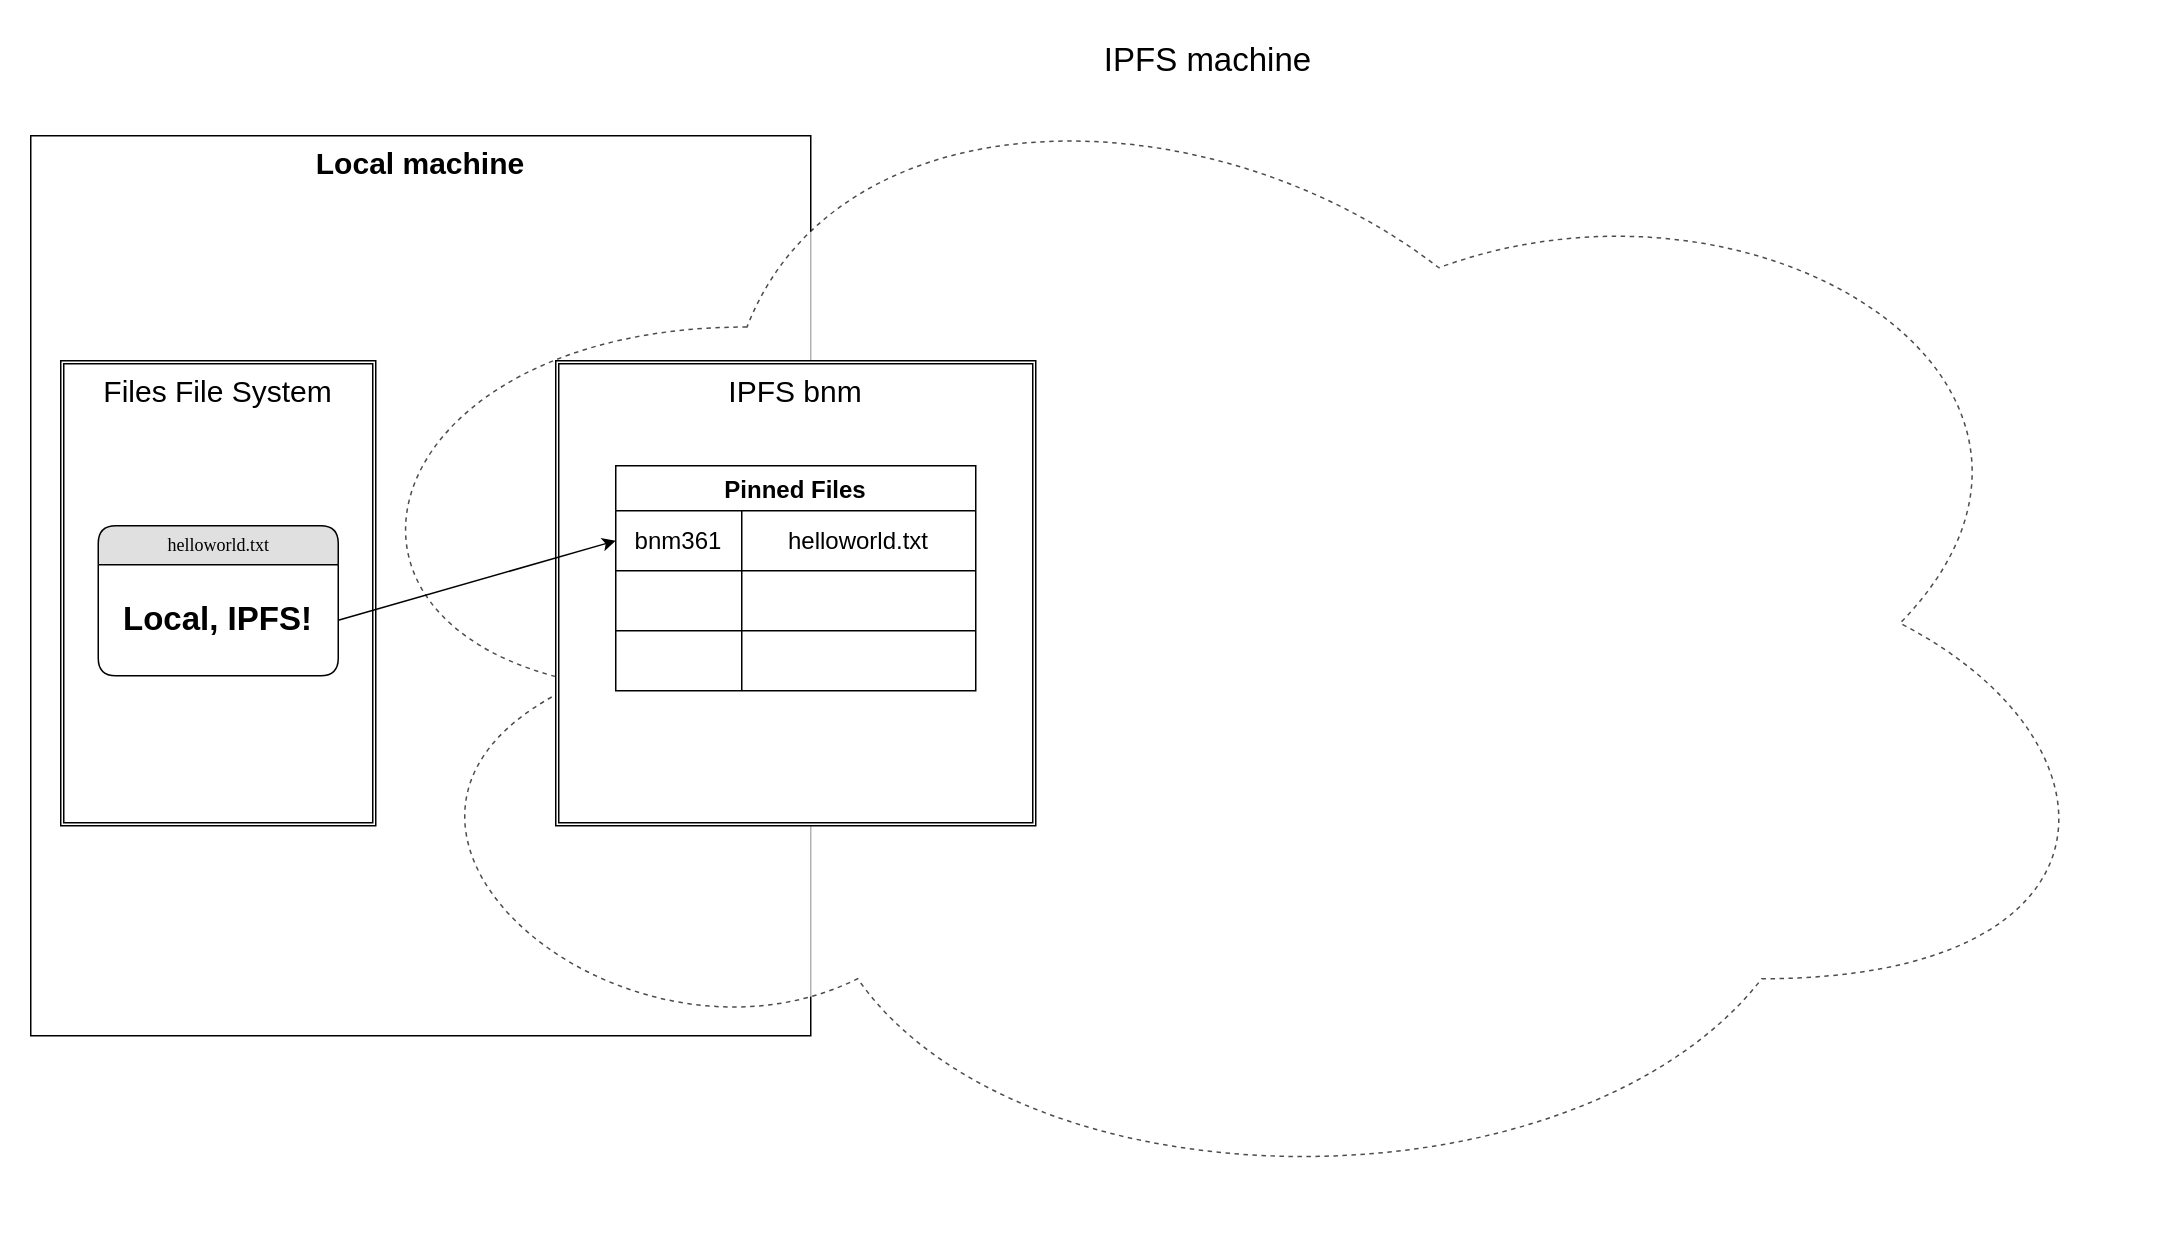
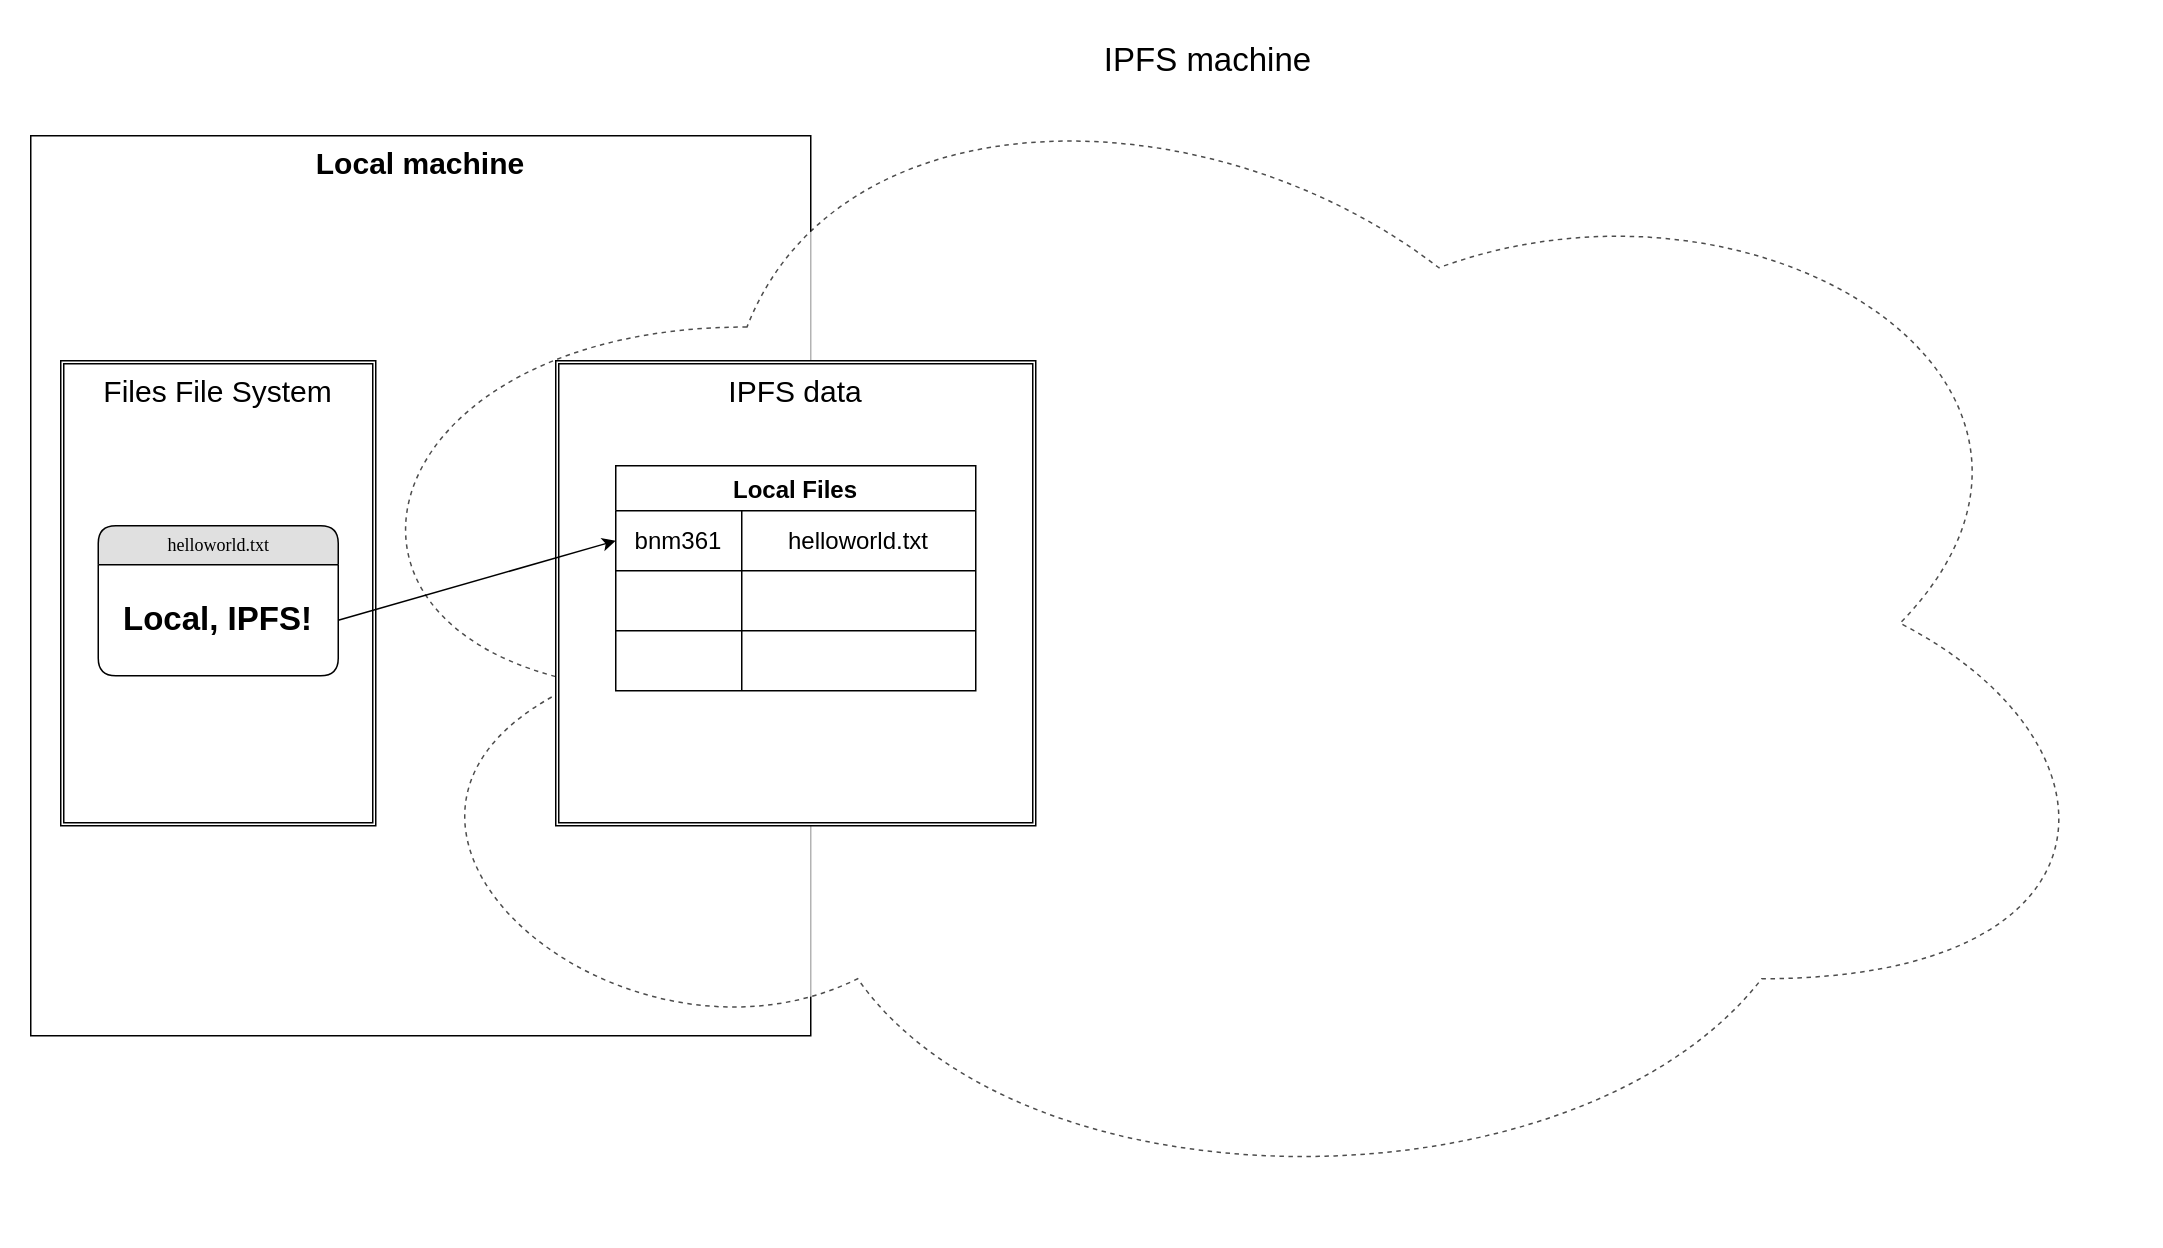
(796, 392) -> (796, 392)
(795, 490) -> (795, 490)
